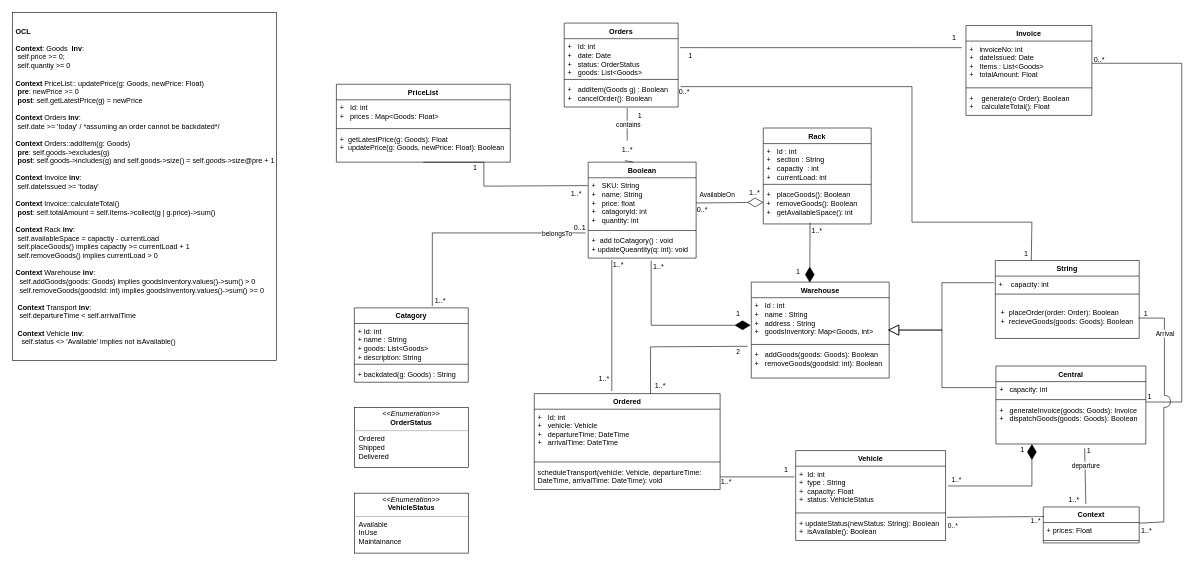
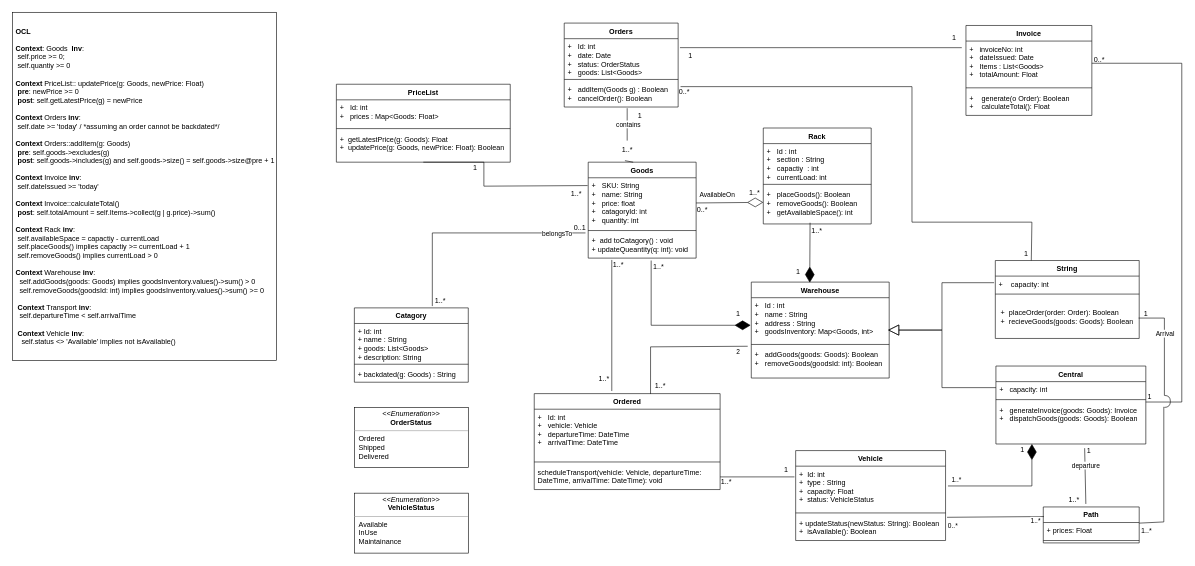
(642, 171) -> (642, 171)
(1092, 516) -> (1092, 516)
